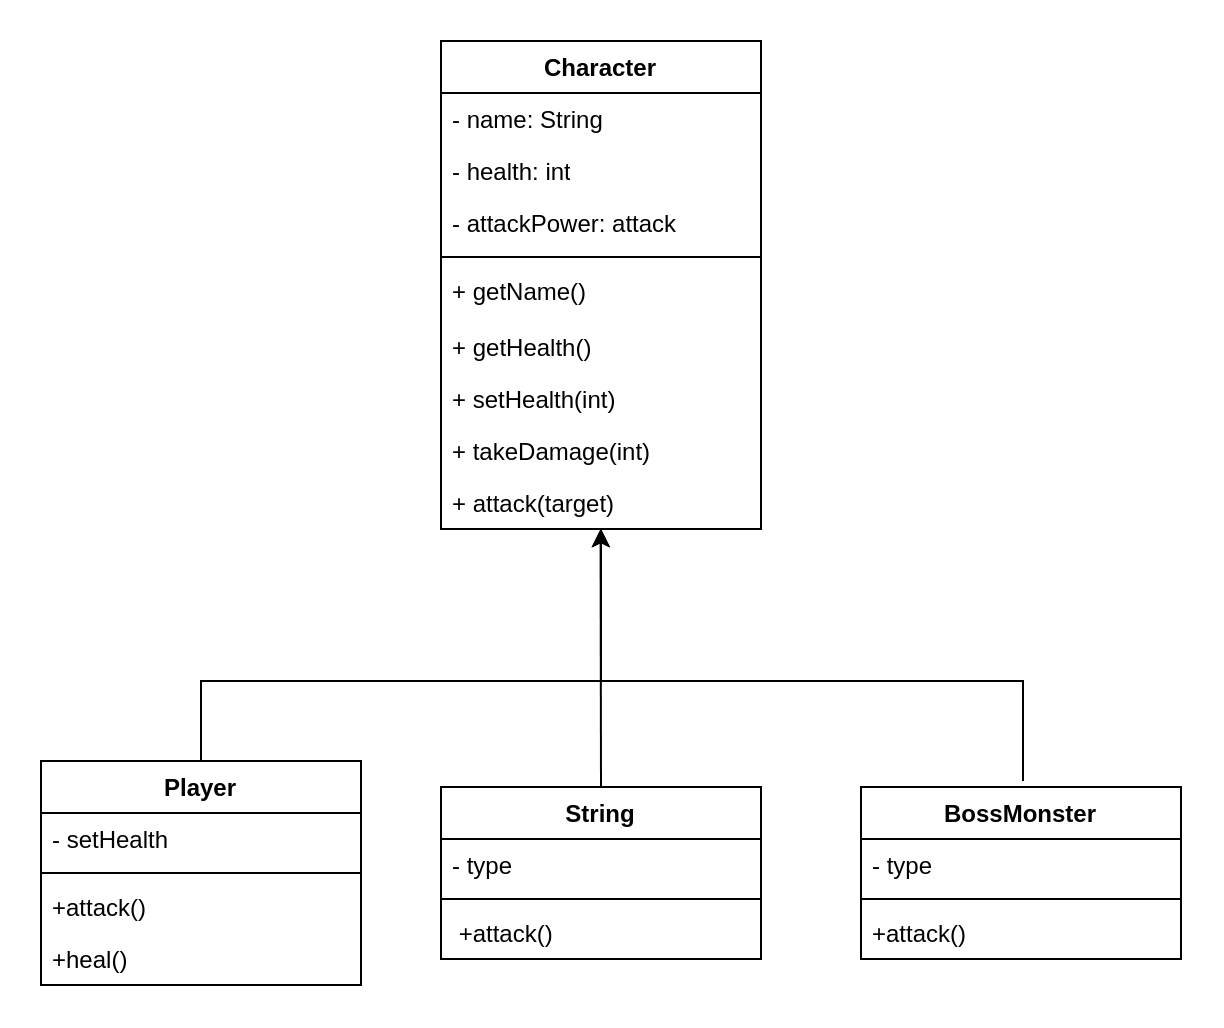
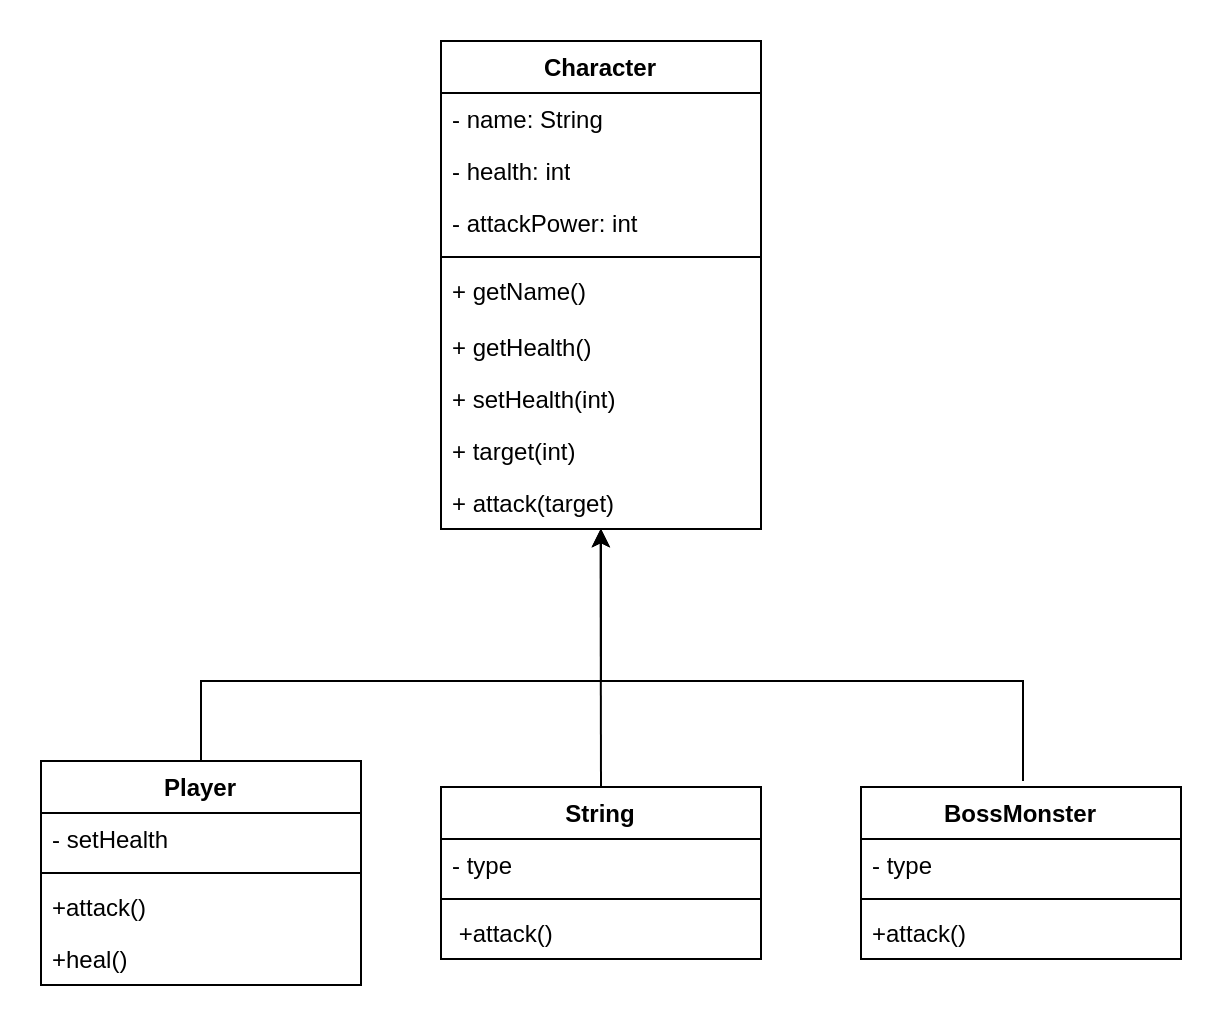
(585, 225) -> (561, 225)
(561, 453) -> (534, 453)
